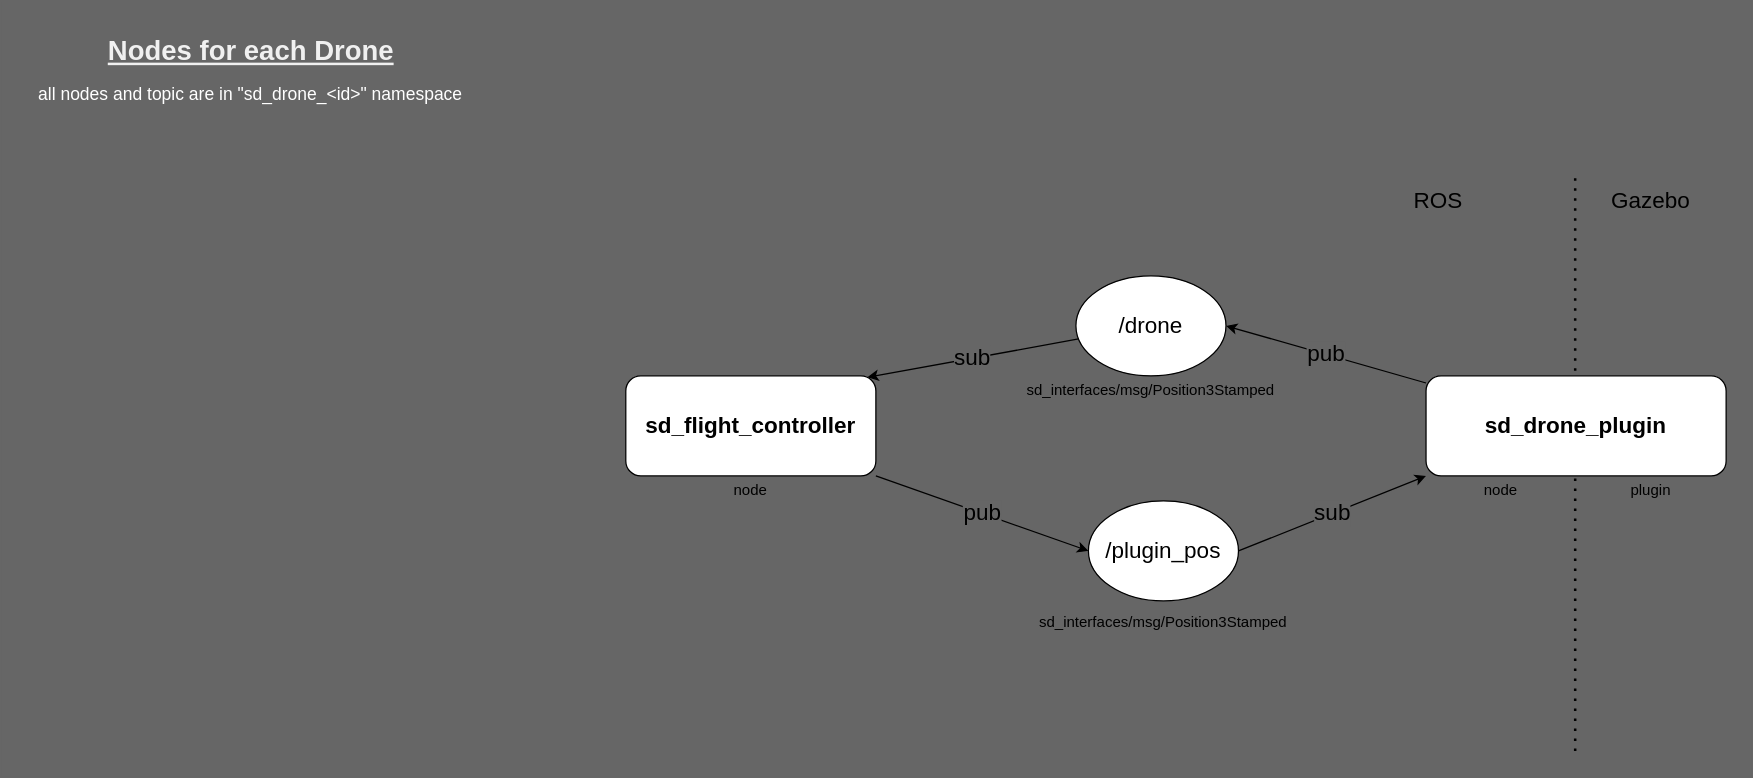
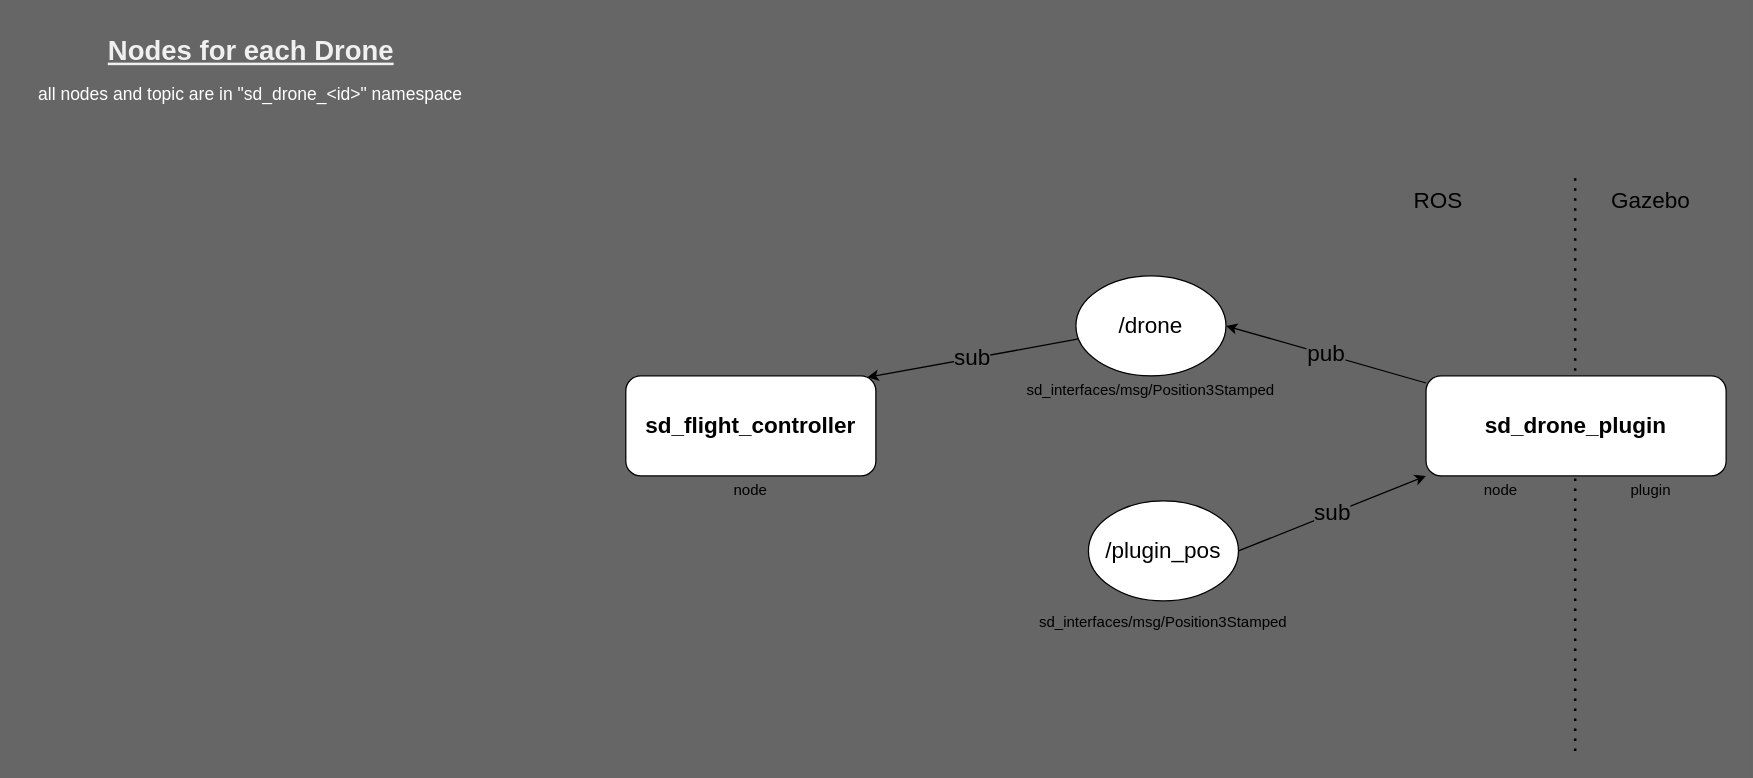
(978, 512) -> none
